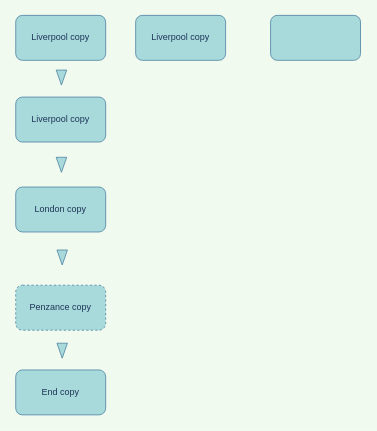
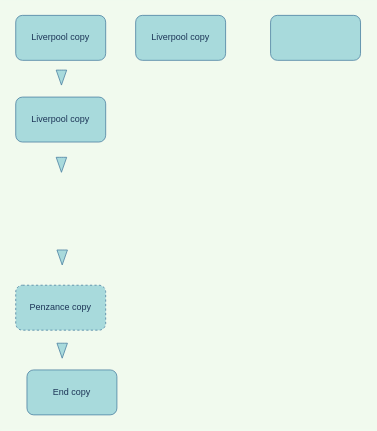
(60, 210) -> none
(60, 393) -> (72, 393)
